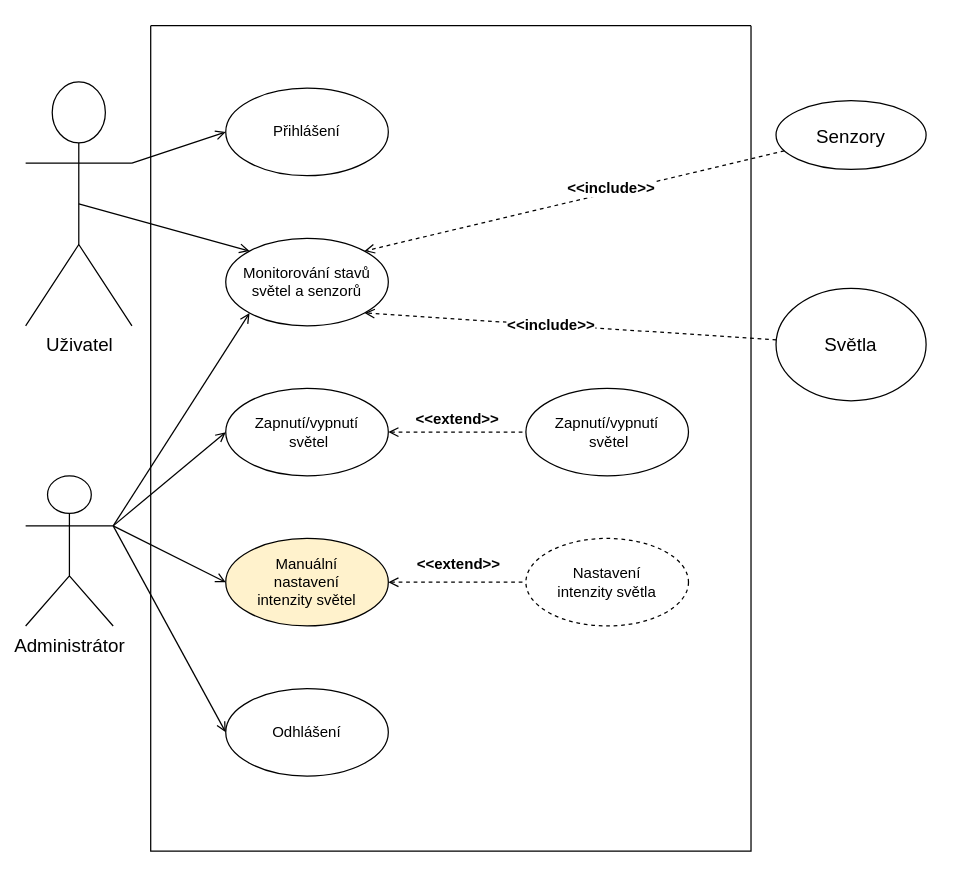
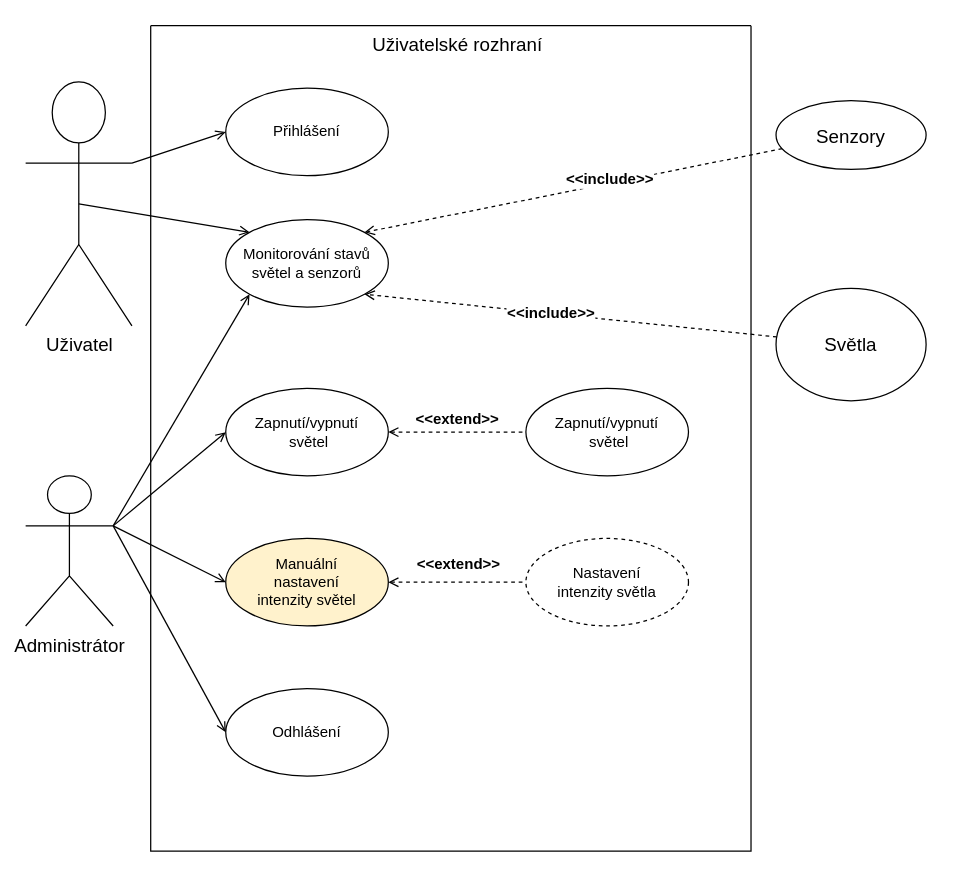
none -> (457, 44)
(307, 282) -> (307, 263)
